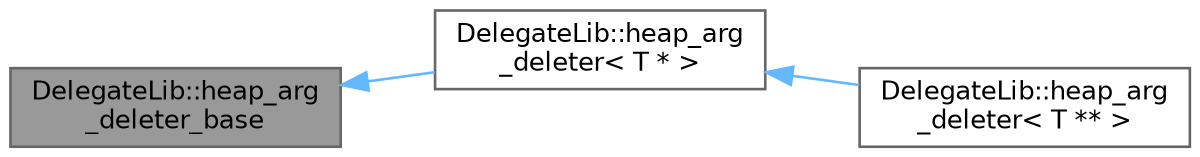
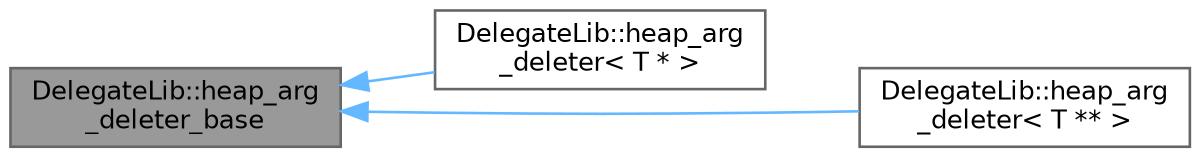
(826, 80) -> (613, 114)
